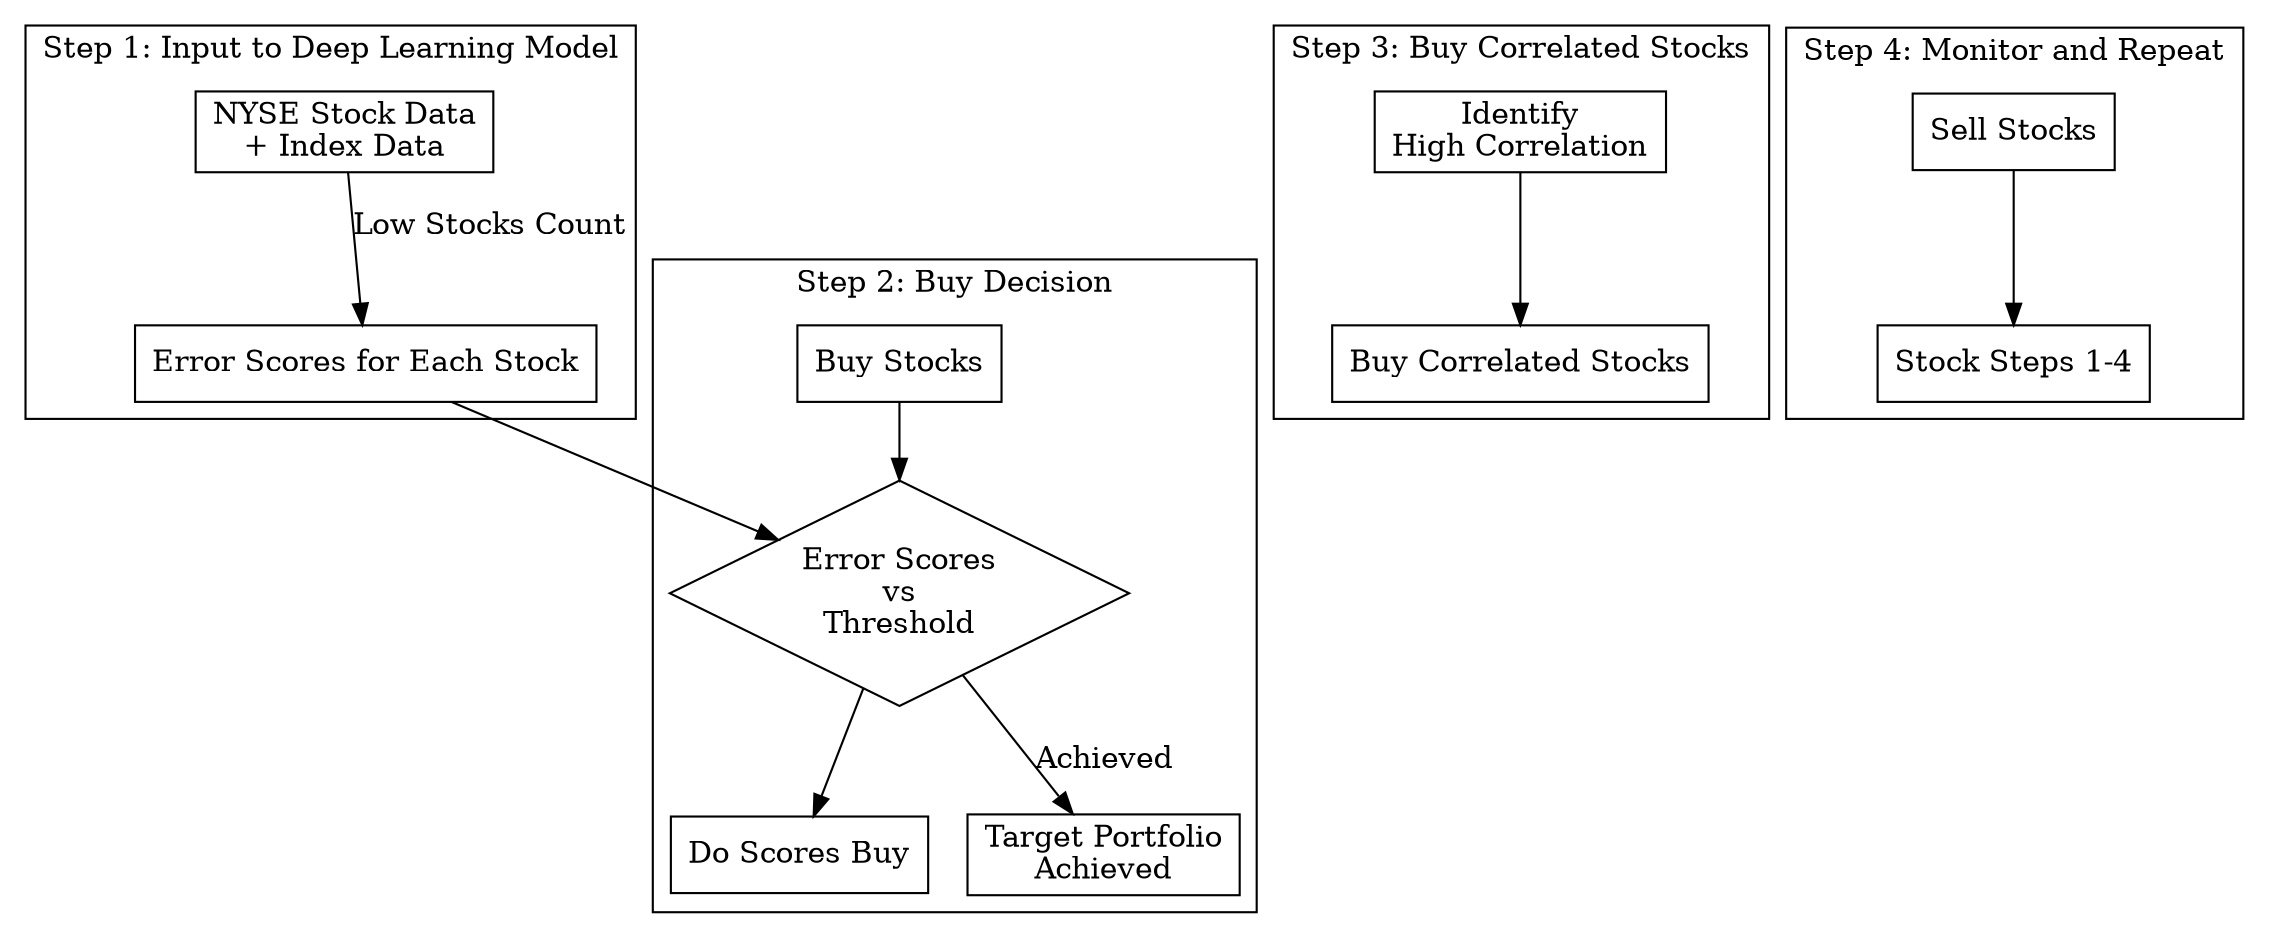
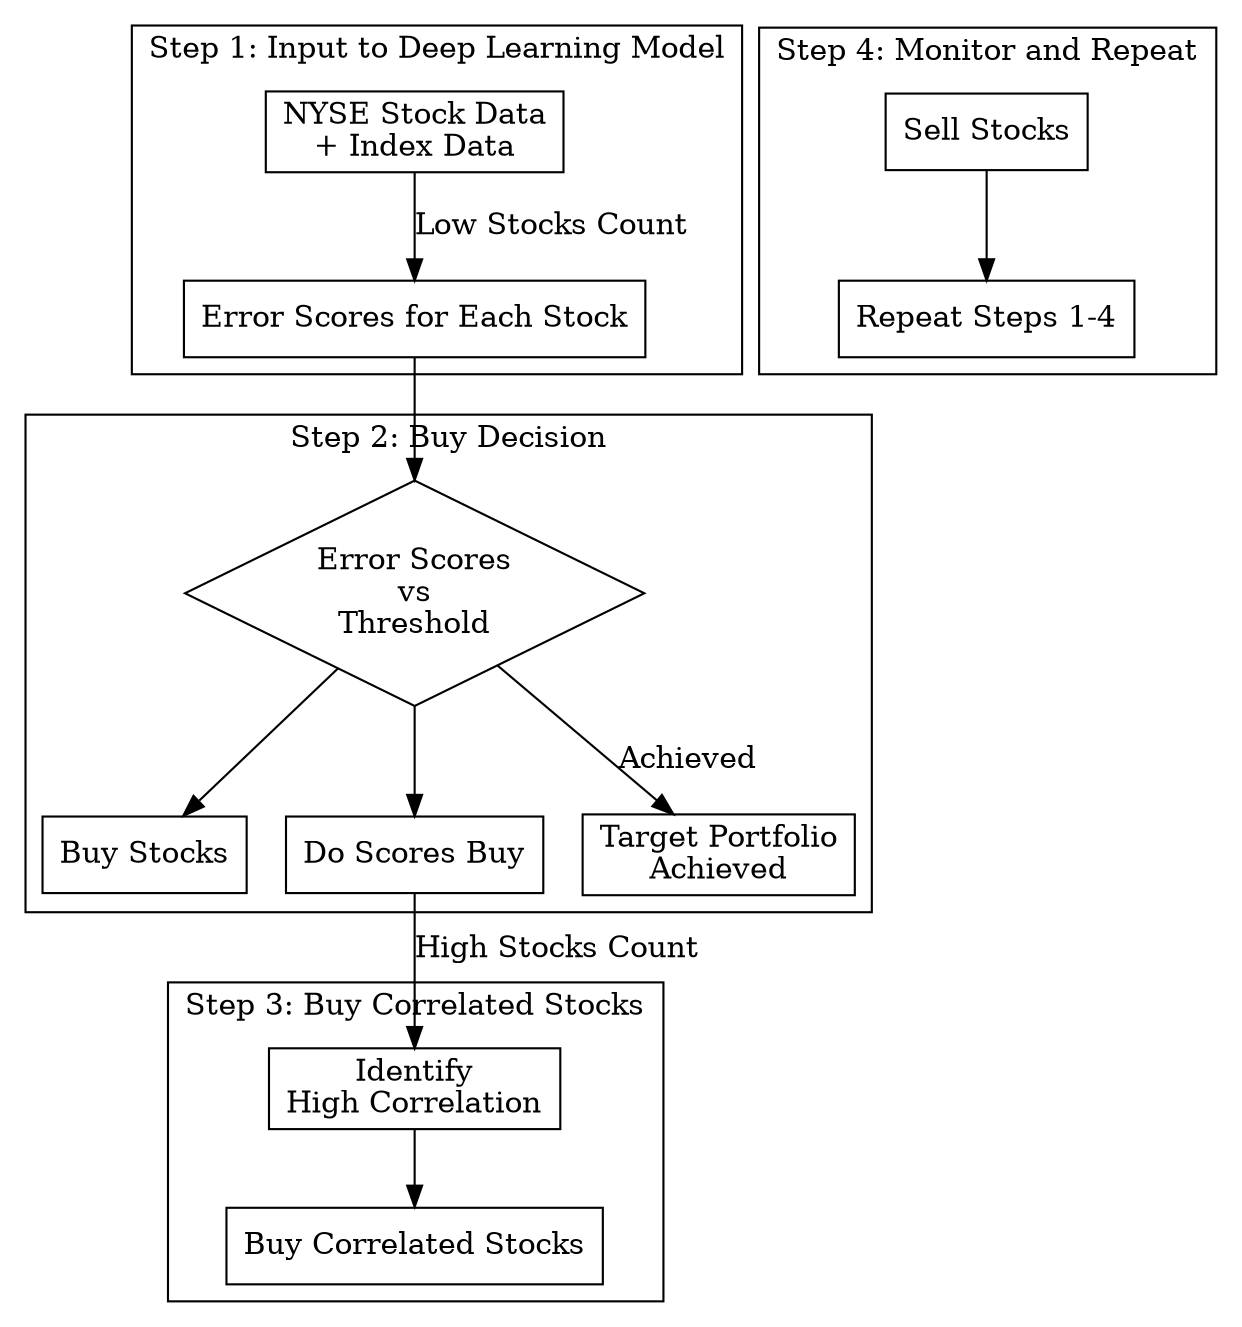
(2014, 364) -> (987, 319)
(899, 430) -> (269, 734)
none -> (415, 960)
